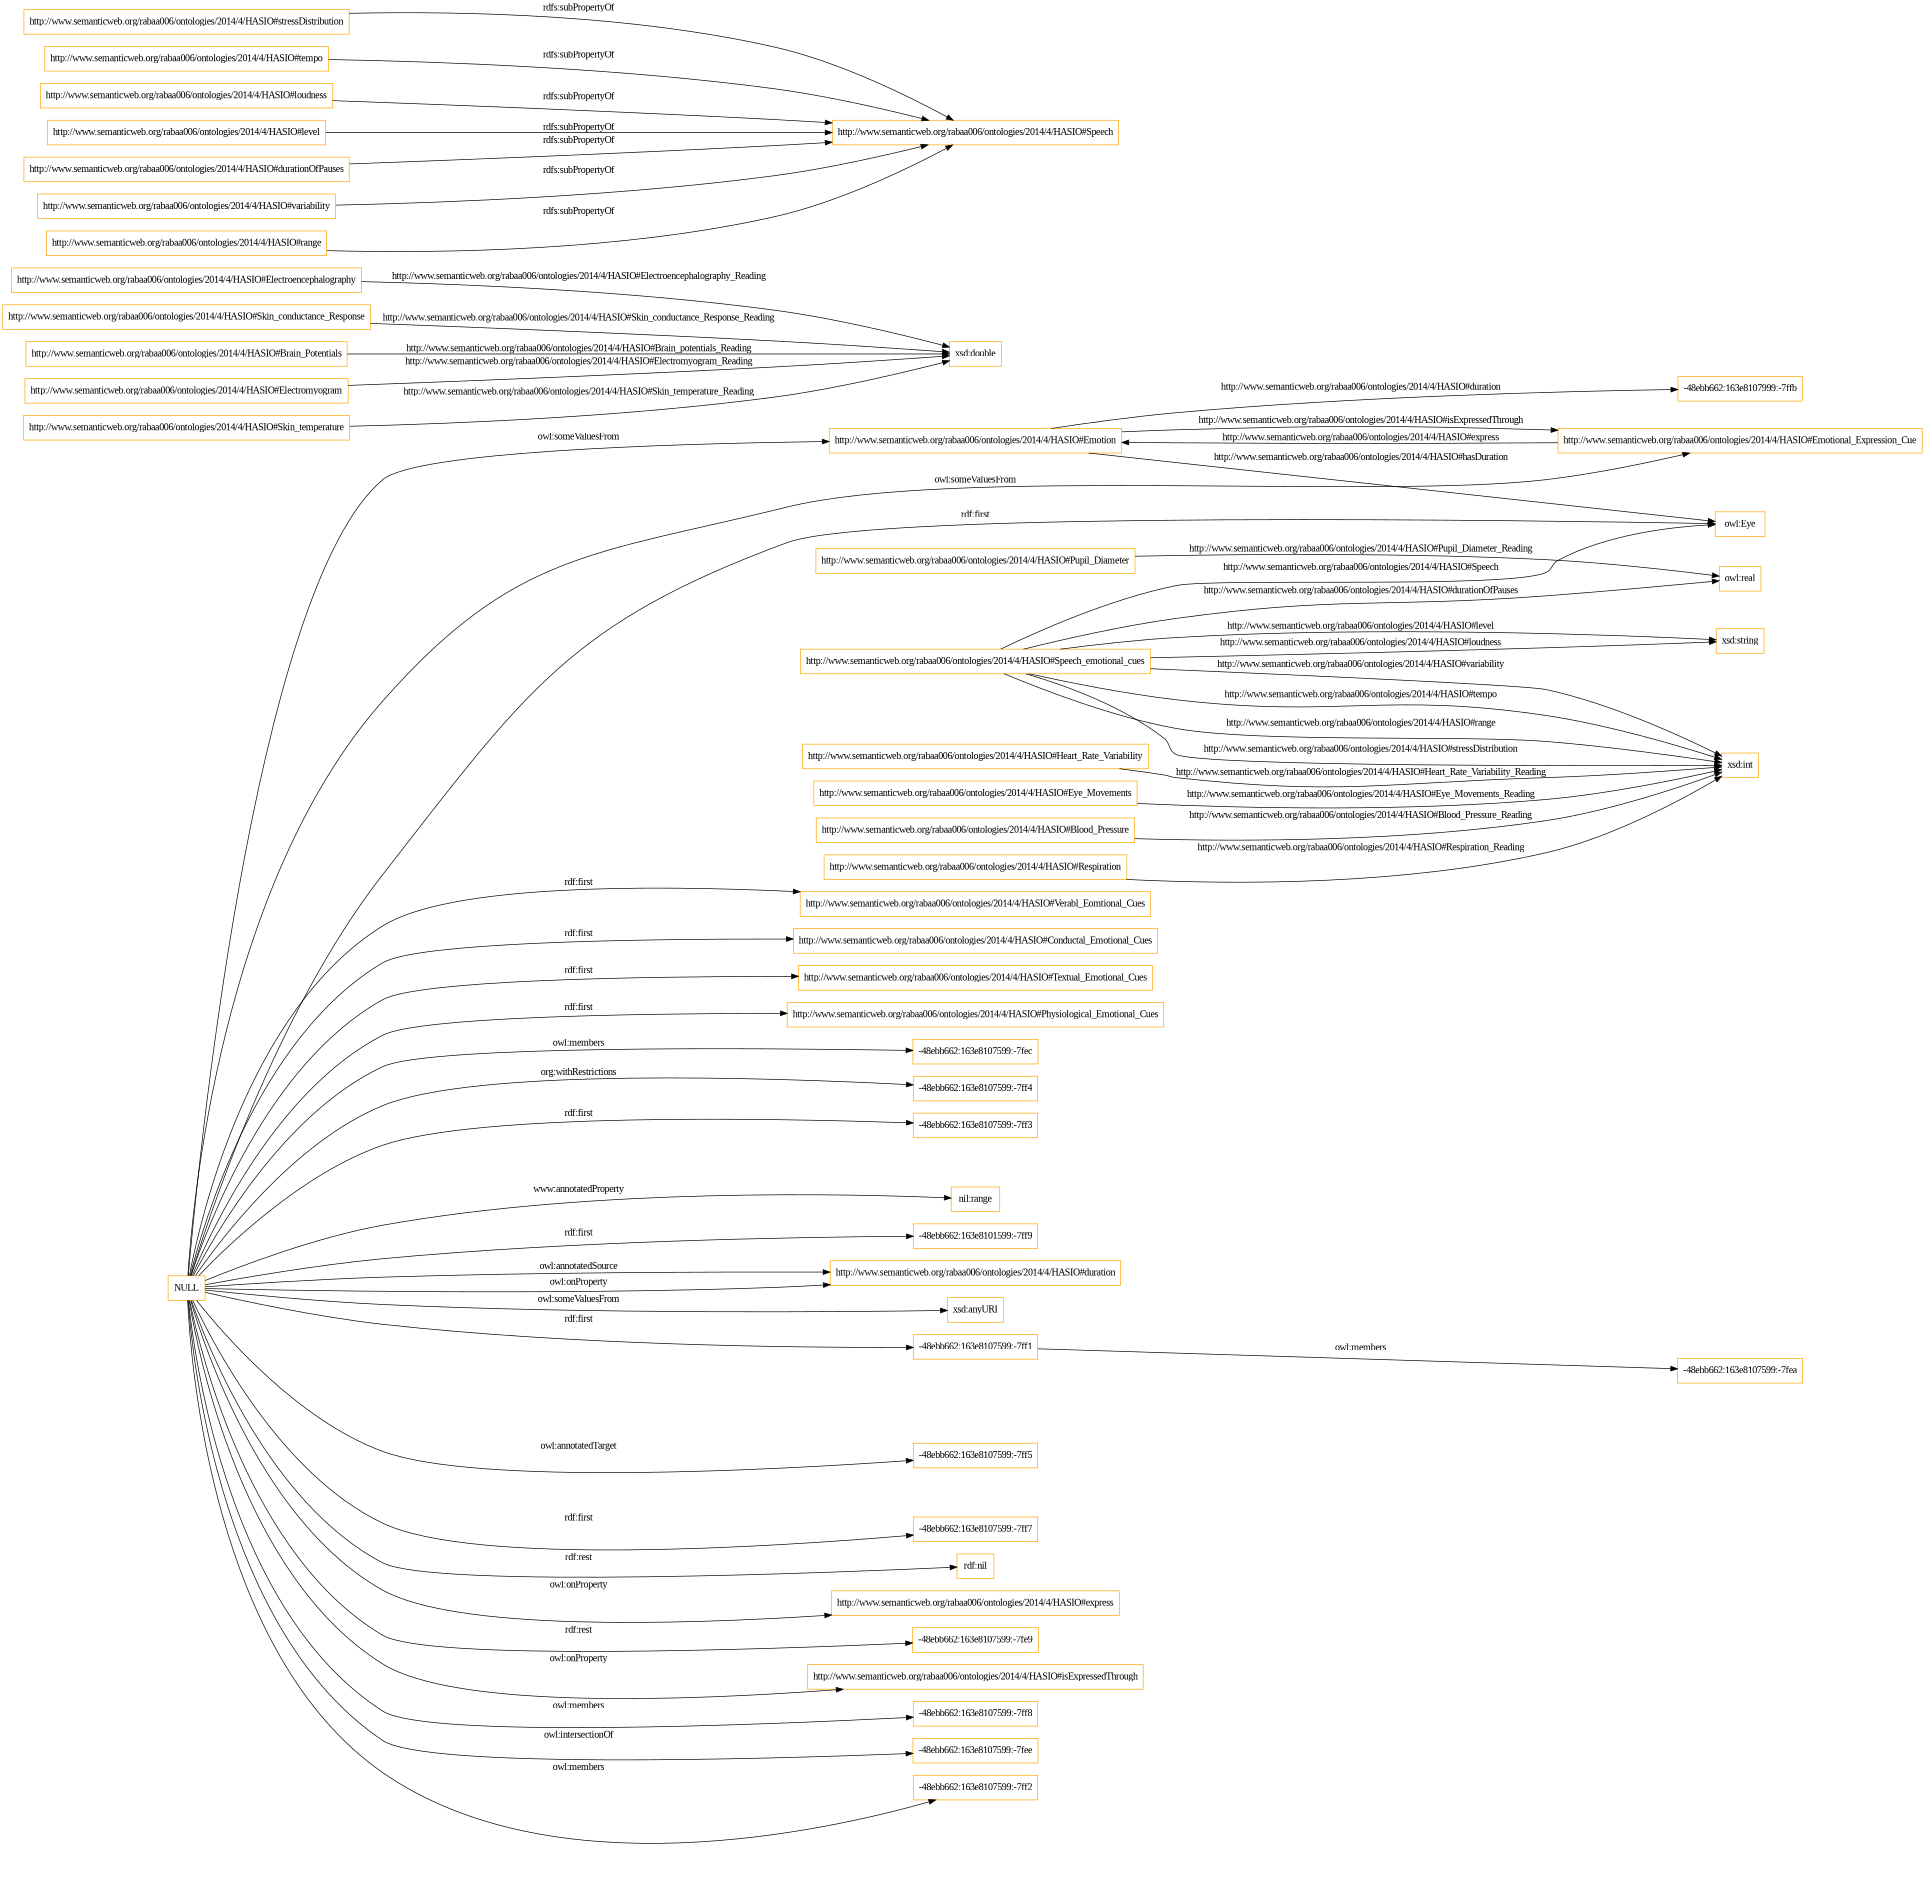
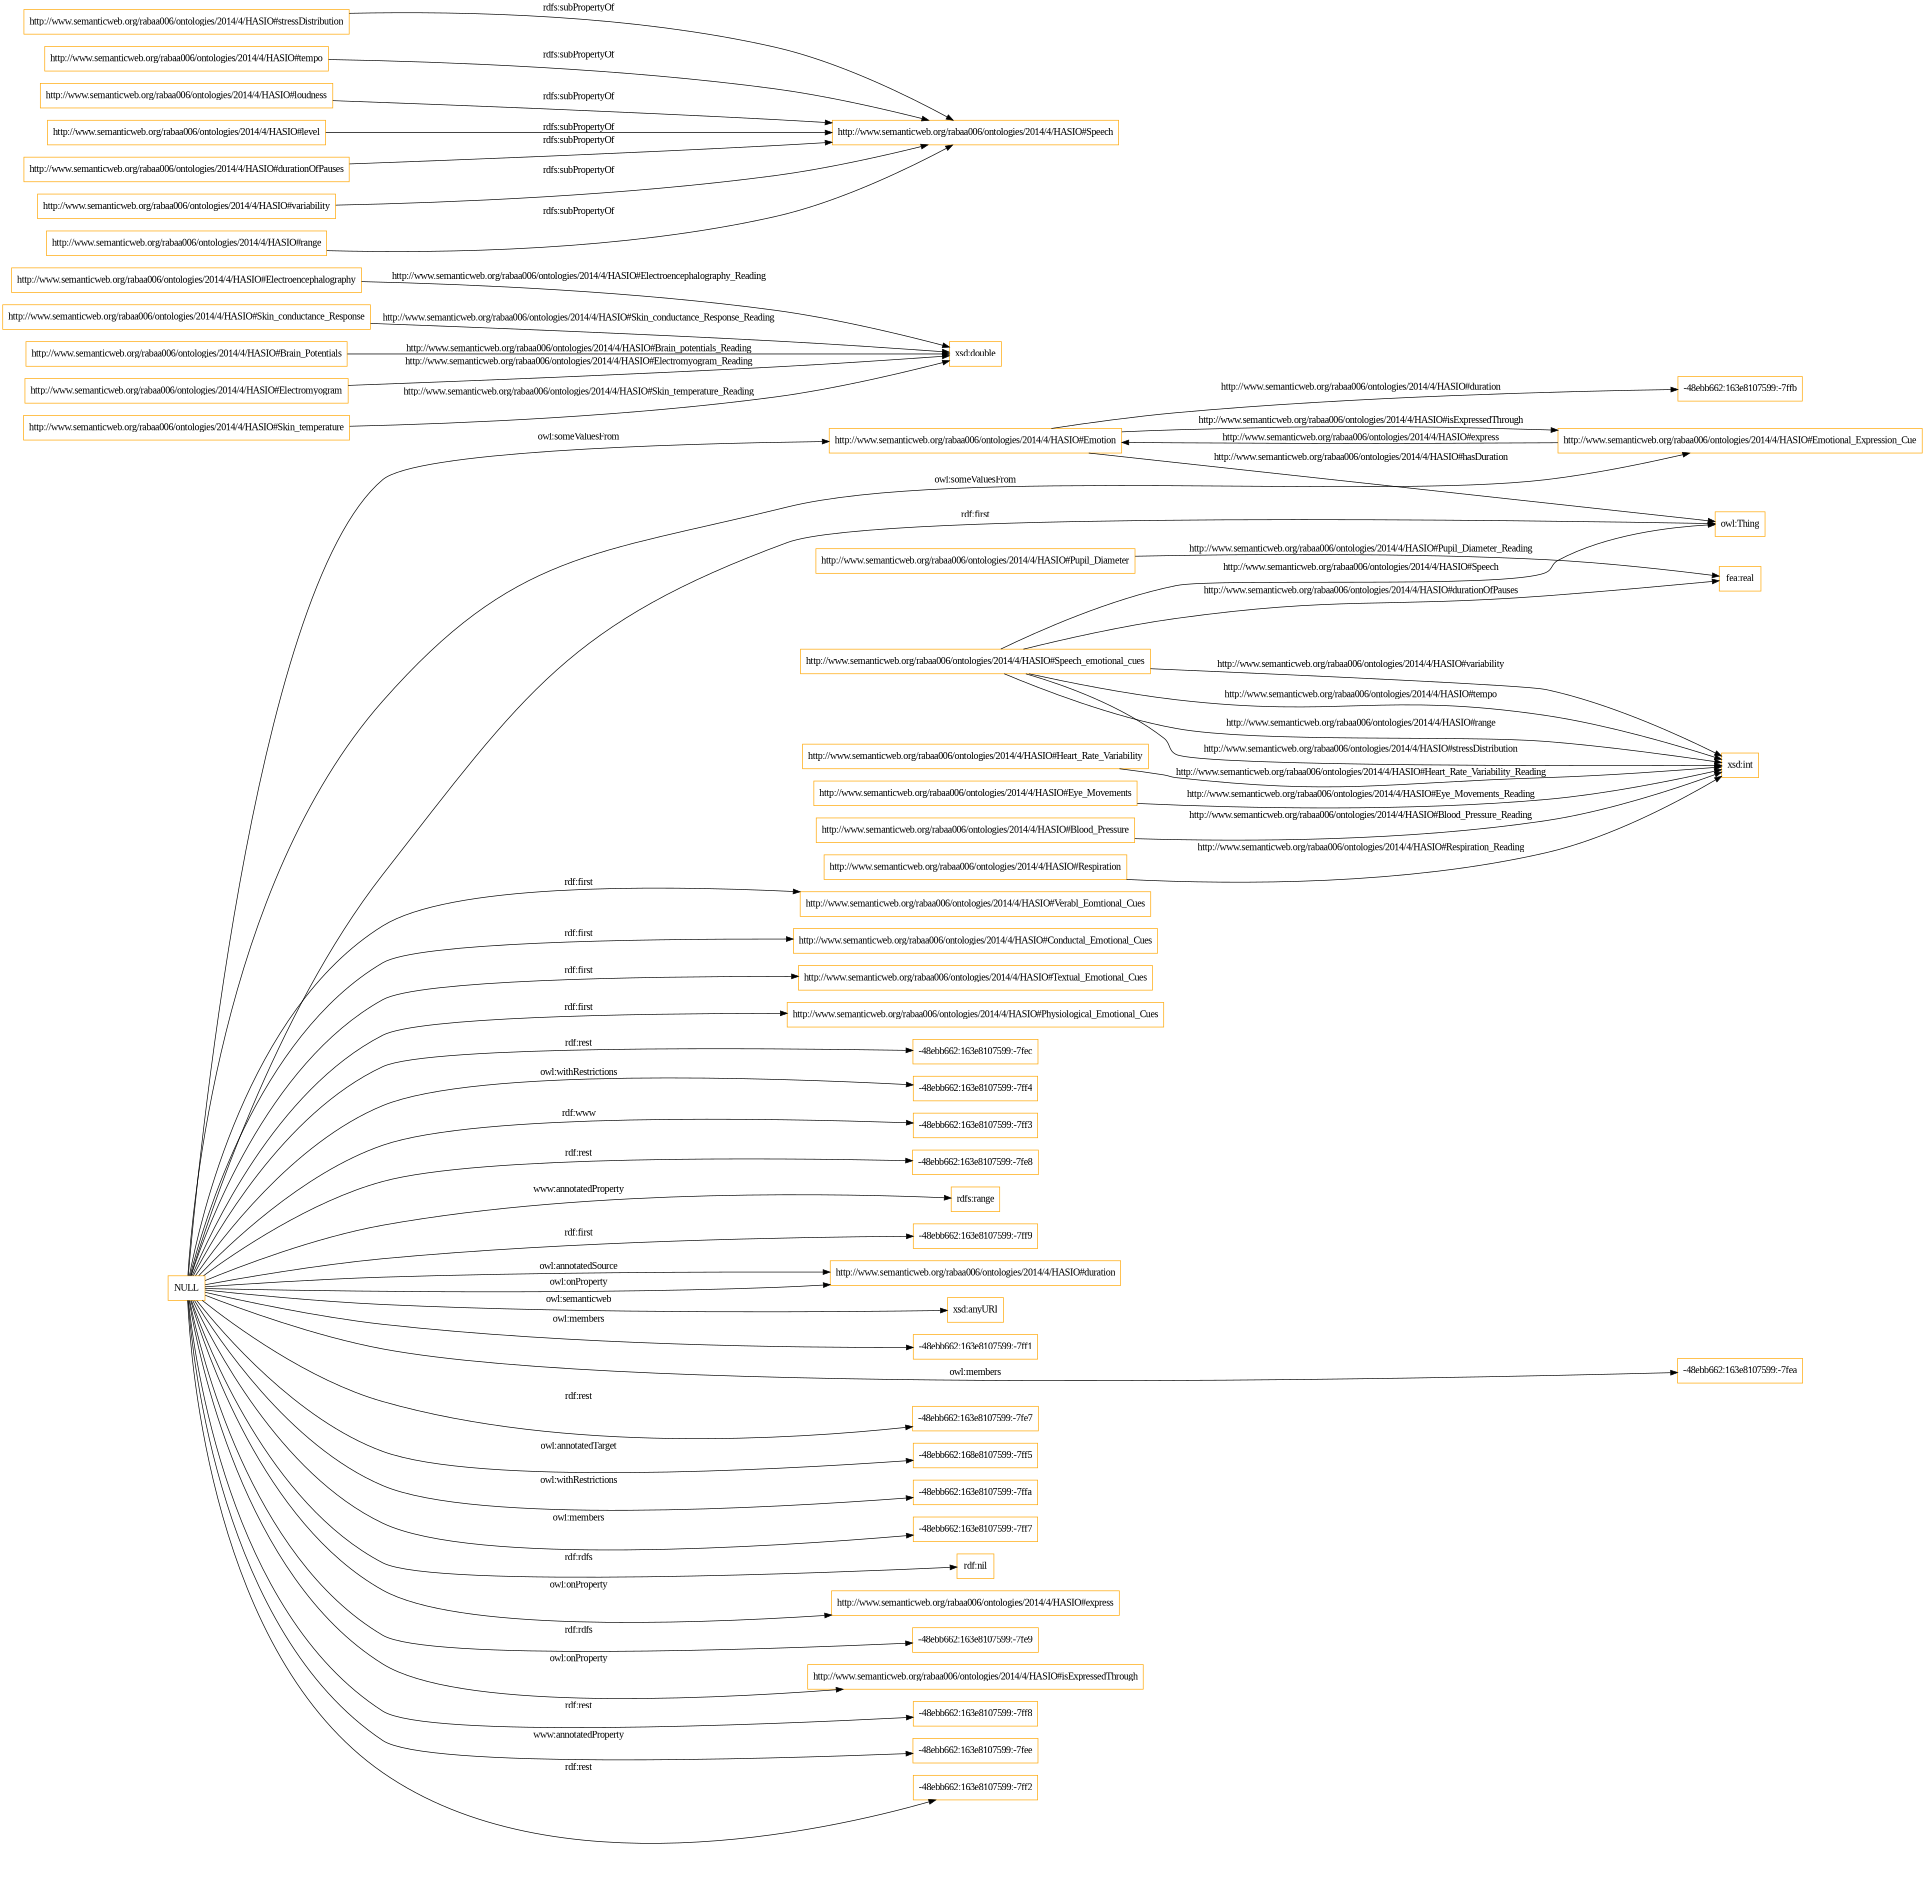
(1740, 389) -> (1740, 389)
(1740, 524) -> (1740, 524)
(1740, 579) -> (1740, 579)
(1740, 641) -> none
(579, 1043) -> (579, 1043)
(579, 1072) -> (579, 1072)
(579, 1113) -> (579, 1113)
none -> (975, 1162)
(975, 1199) -> (975, 1199)
(975, 1236) -> (975, 1236)
(579, 1299) -> (579, 1299)
(579, 1319) -> (579, 1319)
(1354, 1359) -> (933, 1380)
none -> (975, 1419)
(975, 1456) -> (975, 1456)
none -> (975, 1492)
(579, 1518) -> (579, 1518)
(579, 1558) -> (579, 1558)
(579, 1630) -> (579, 1630)
(579, 1706) -> (579, 1706)
(579, 1735) -> (579, 1735)
(579, 1767) -> (579, 1767)
